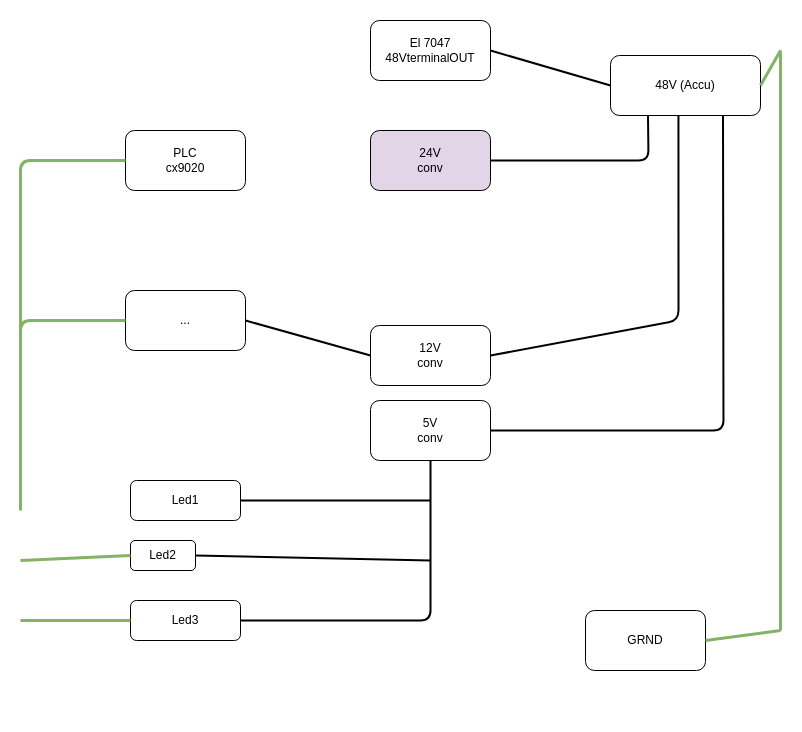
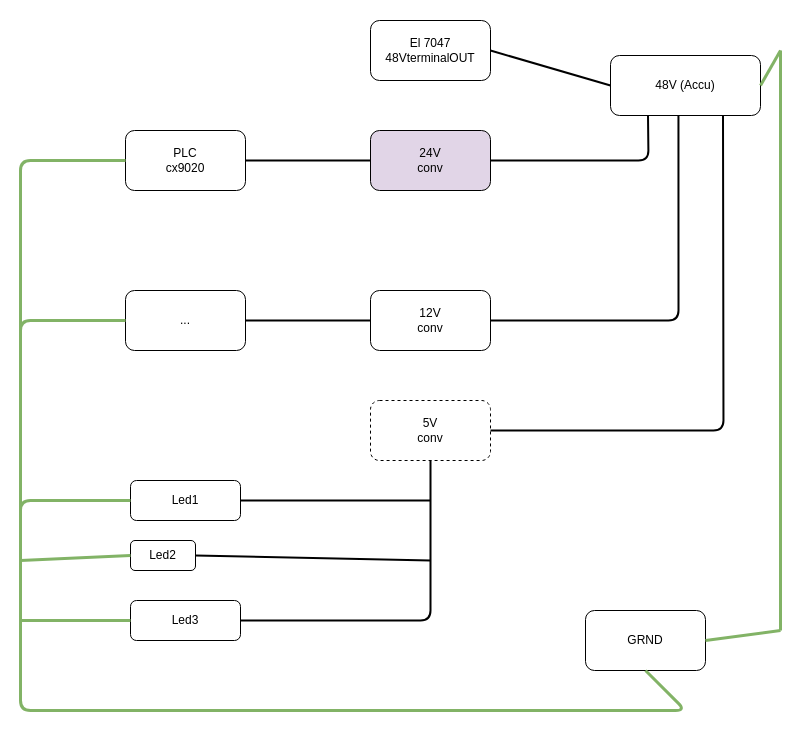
none -> (308, 161)
(431, 356) -> (431, 321)
(431, 431) -> (431, 431)
none -> (226, 711)
